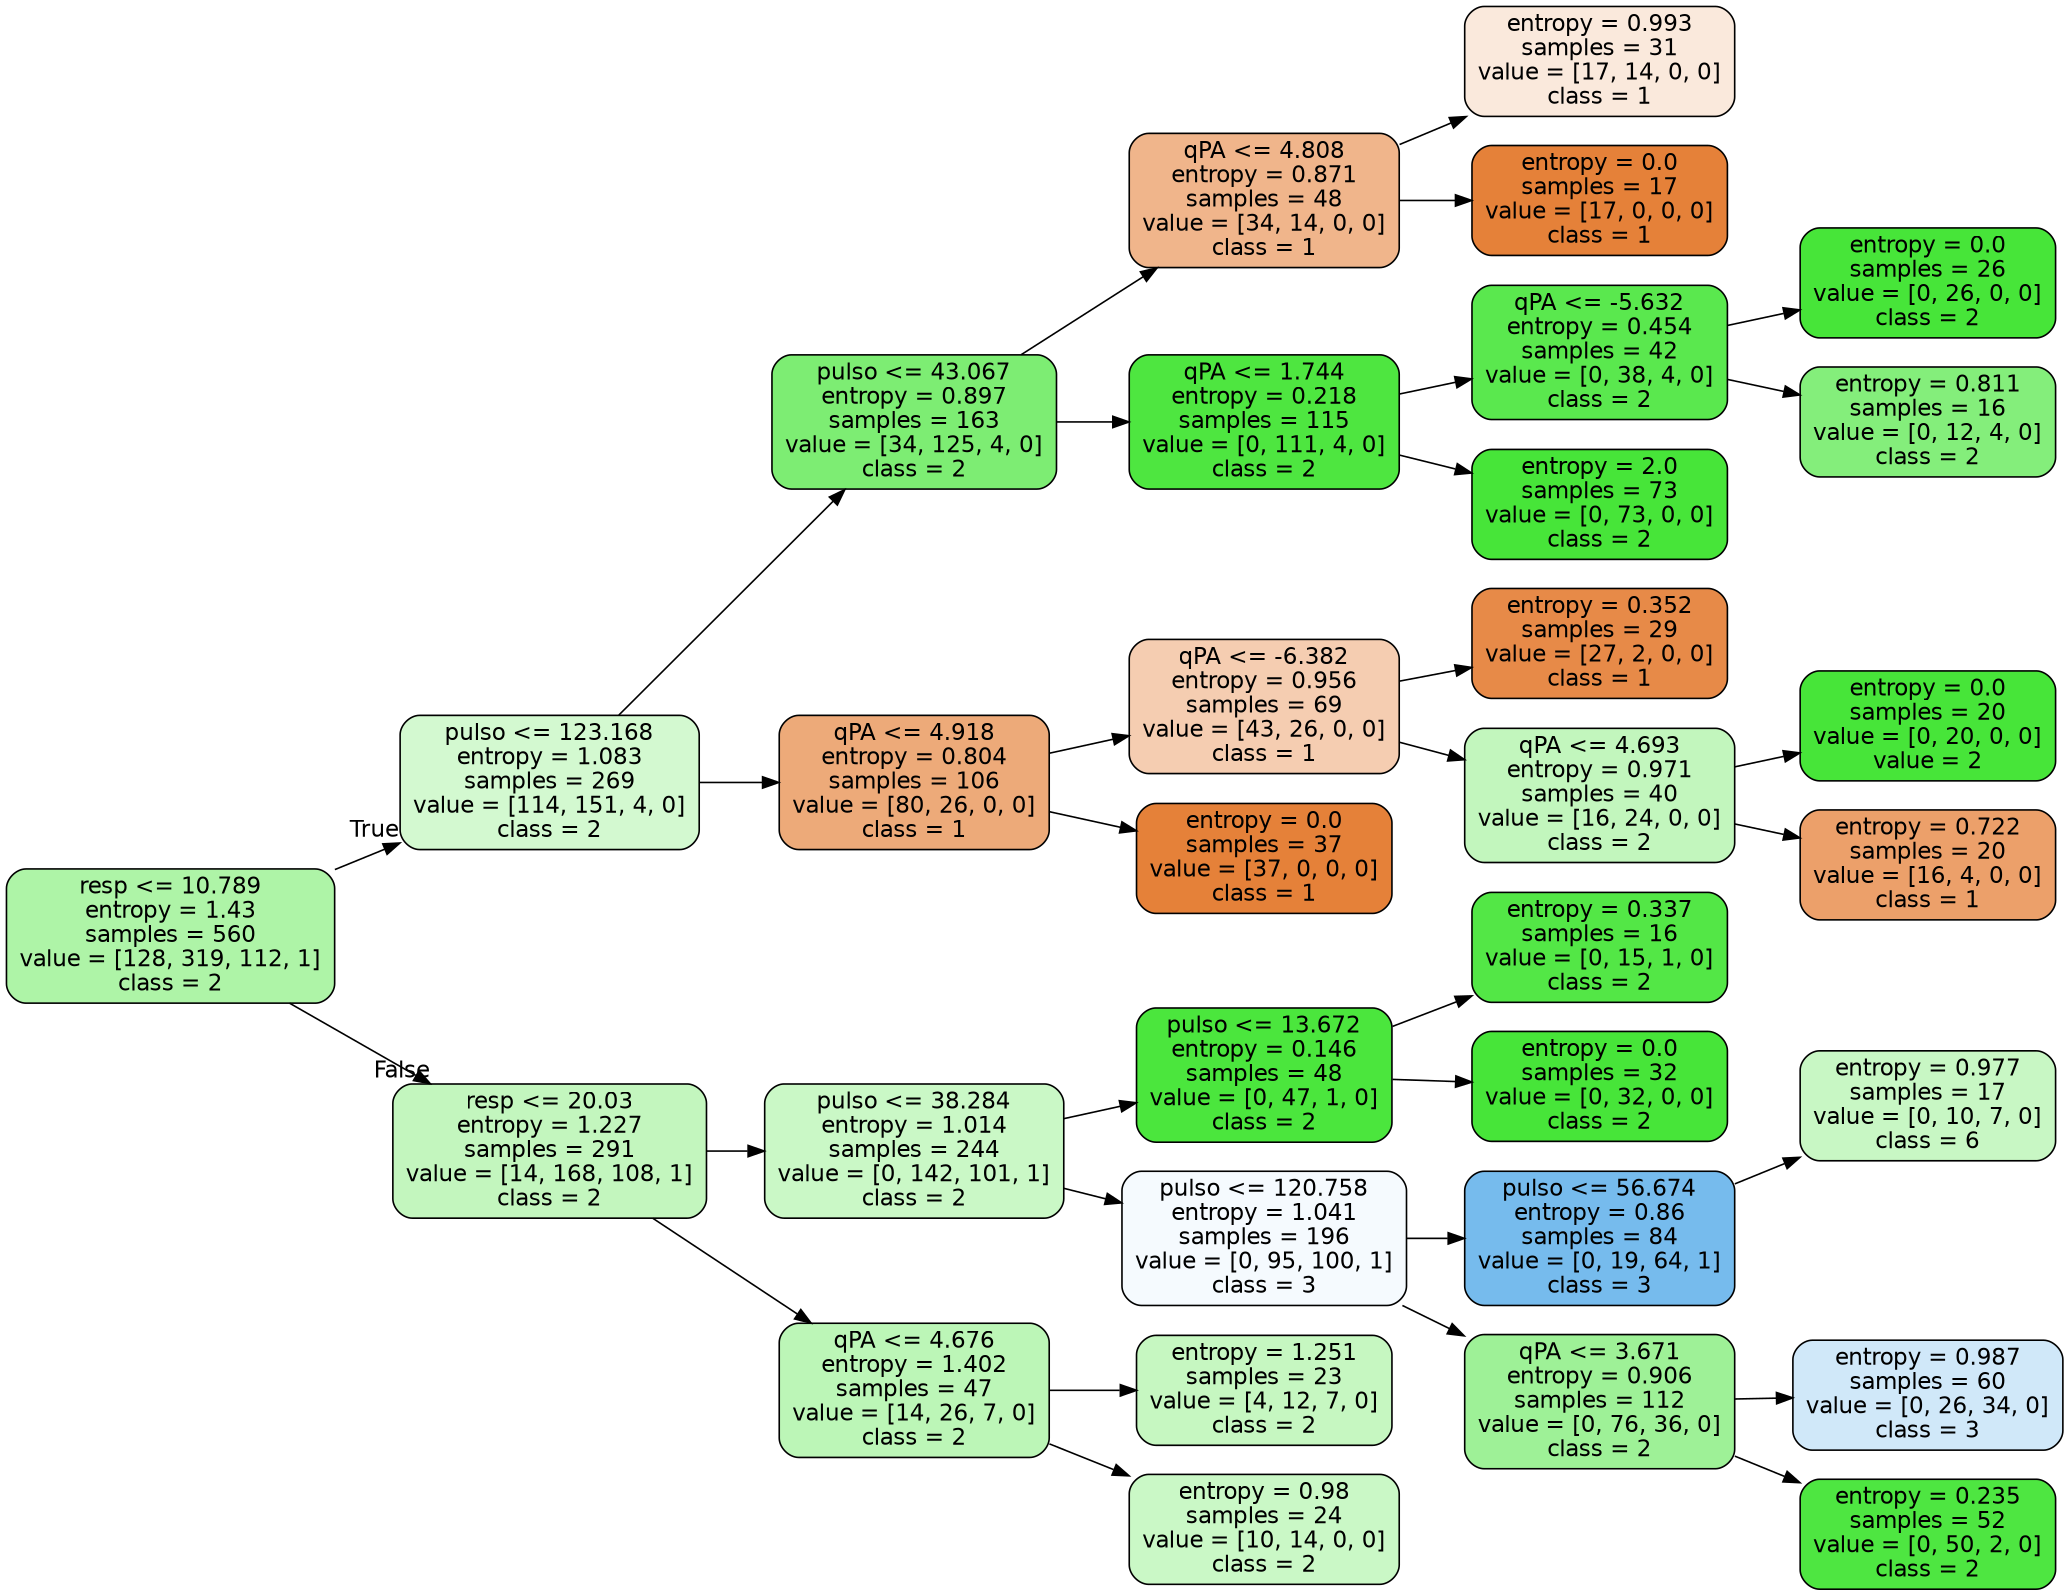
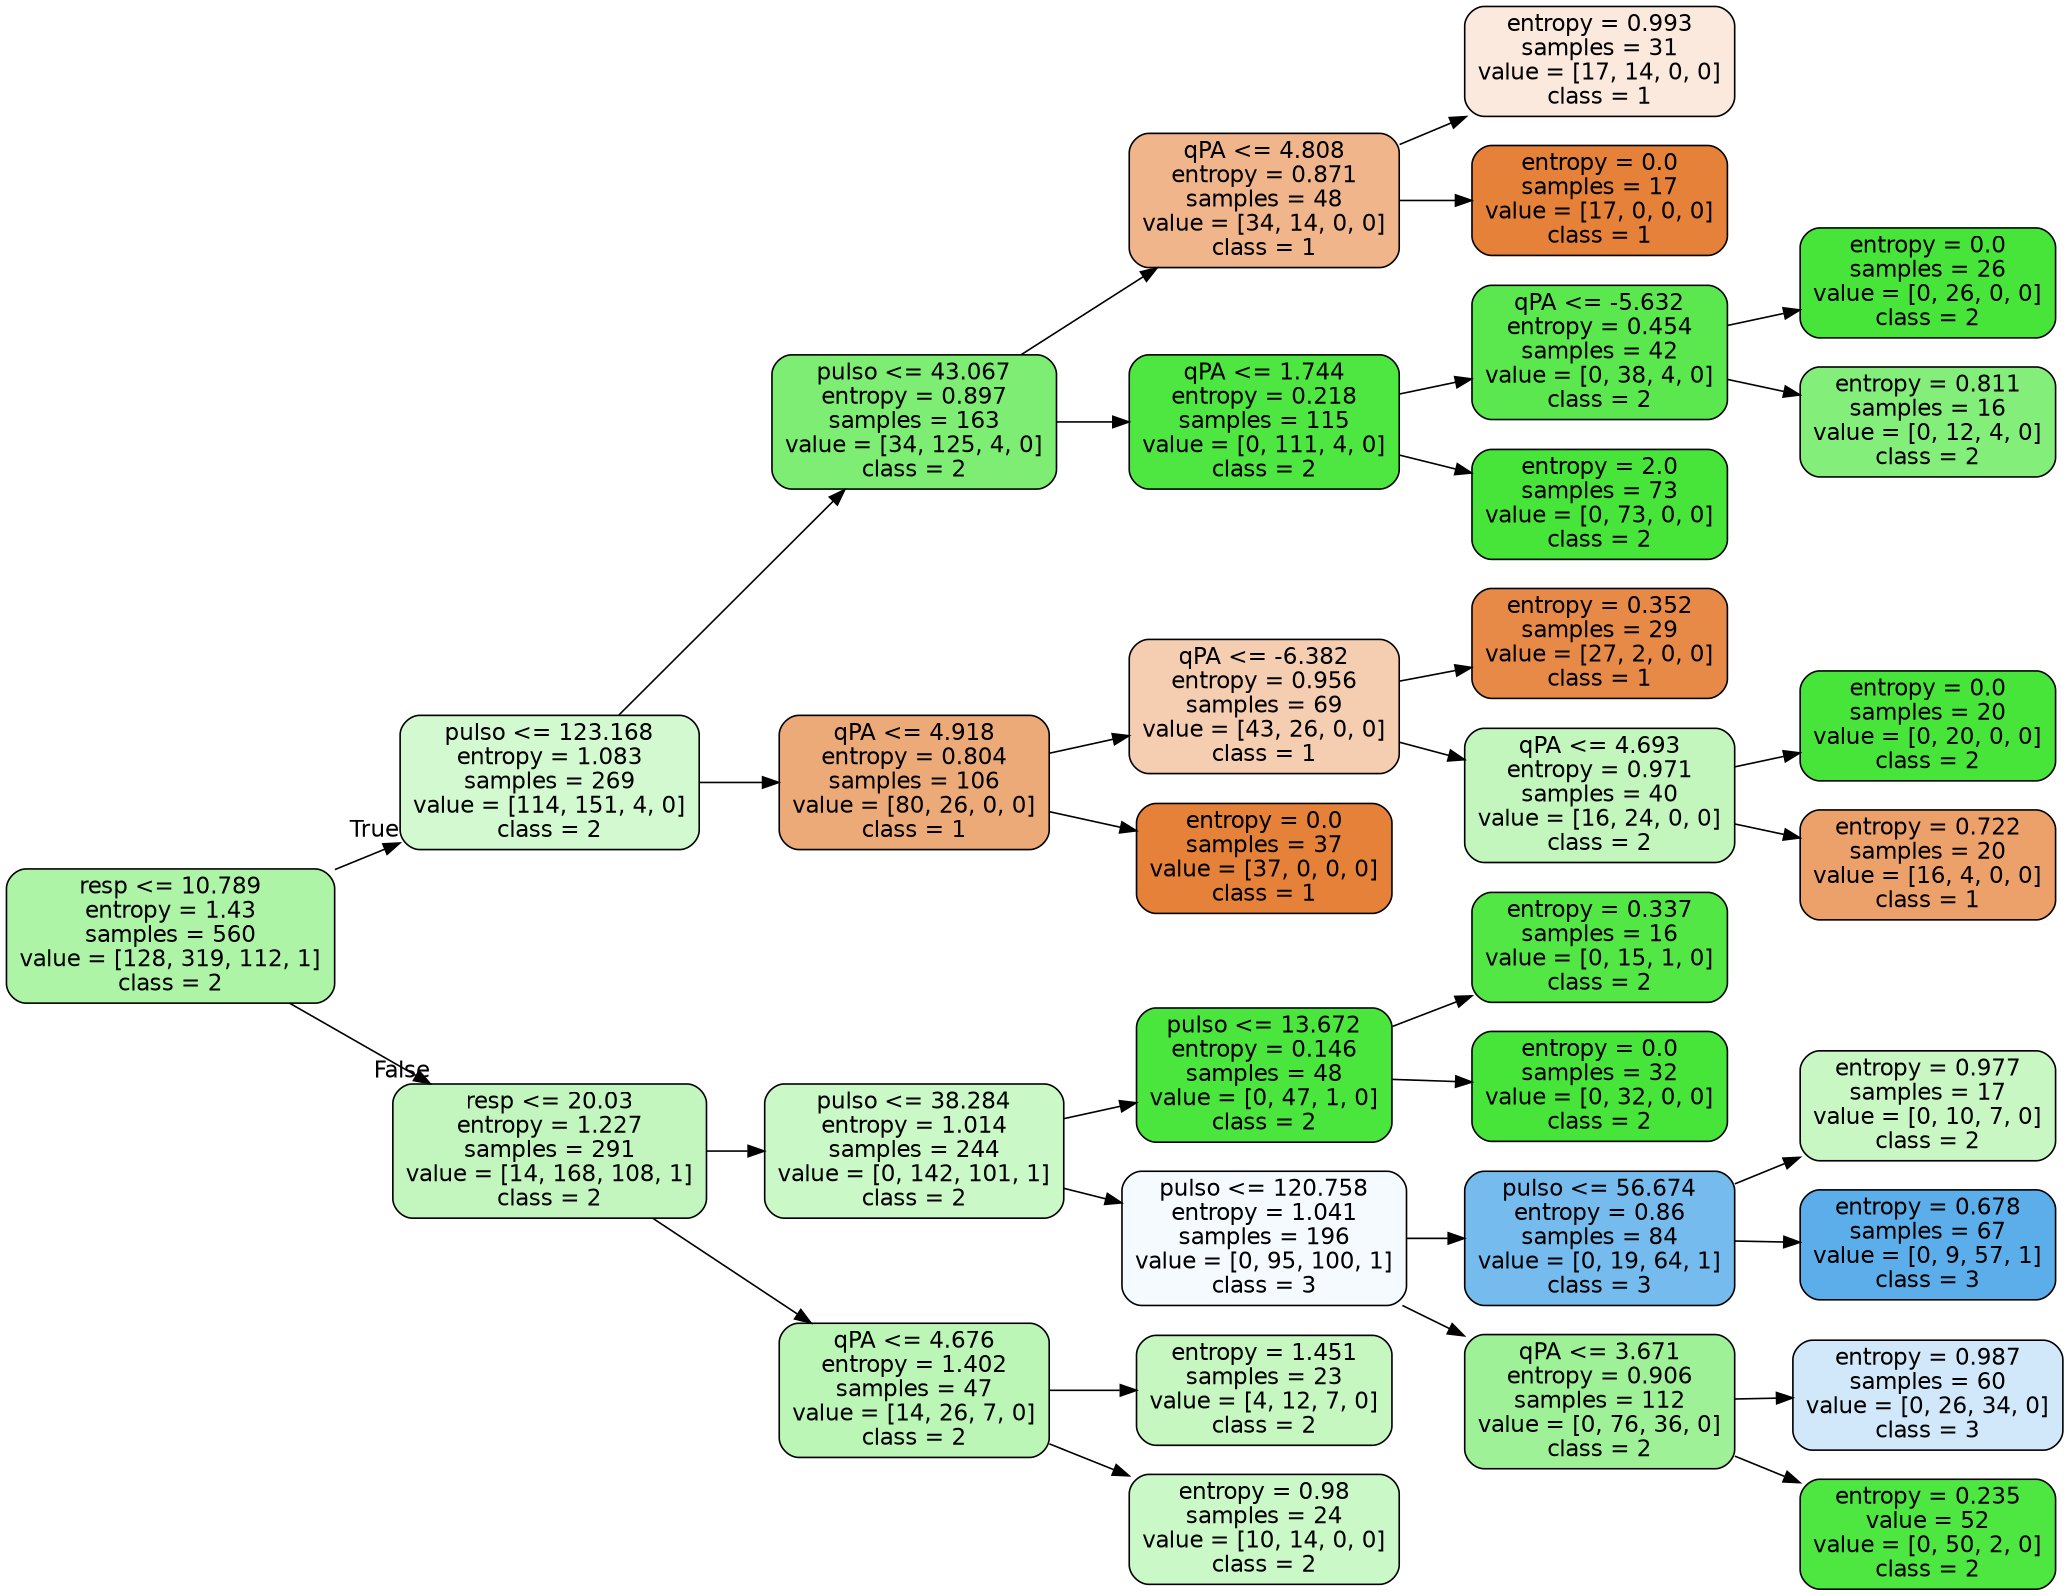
(1928, 726) -> (1928, 726)
(1928, 1106) -> (1928, 1106)
none -> (1928, 1245)
(1264, 1390) -> (1264, 1390)
(1928, 1534) -> (1928, 1534)
